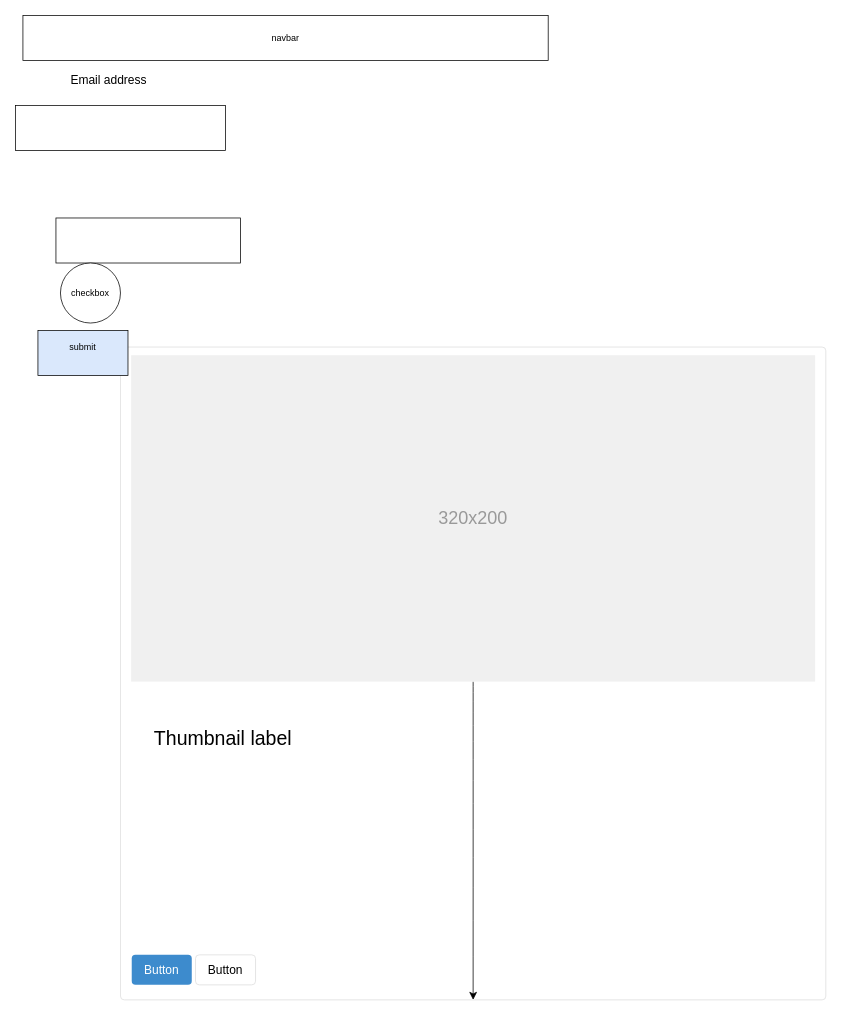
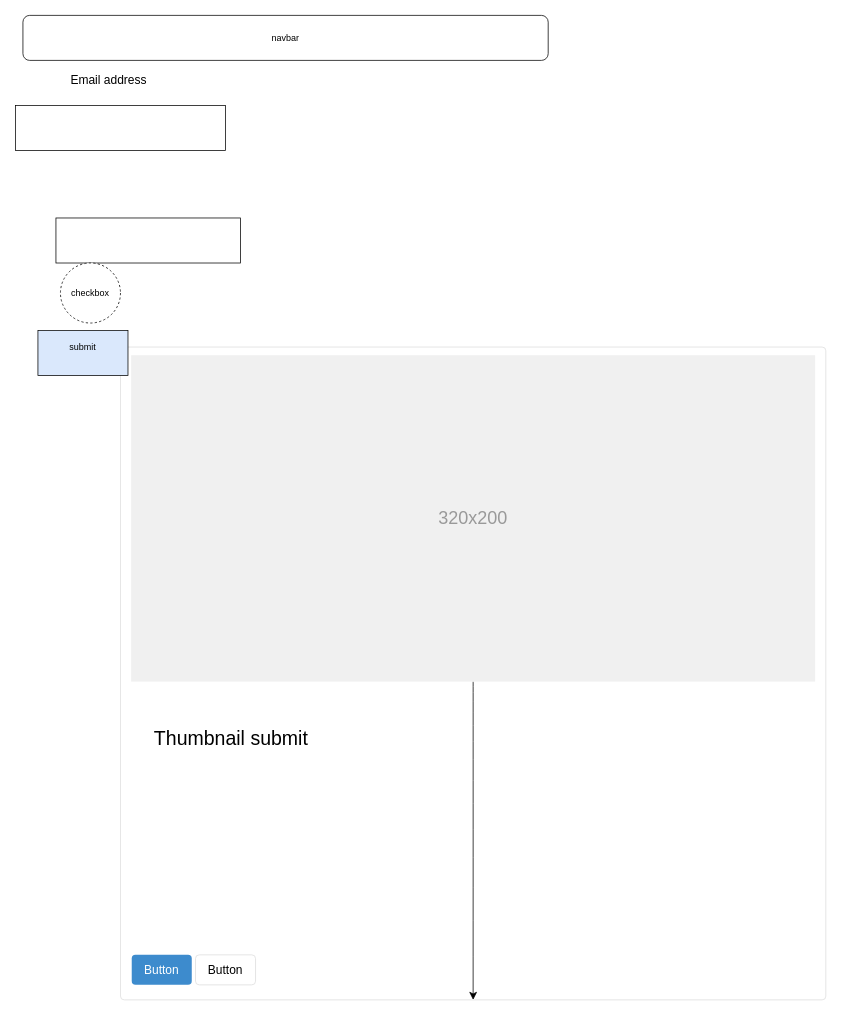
(285, 38) -> (285, 38)
(90, 293) -> (90, 293)
(223, 738) -> (231, 738)
